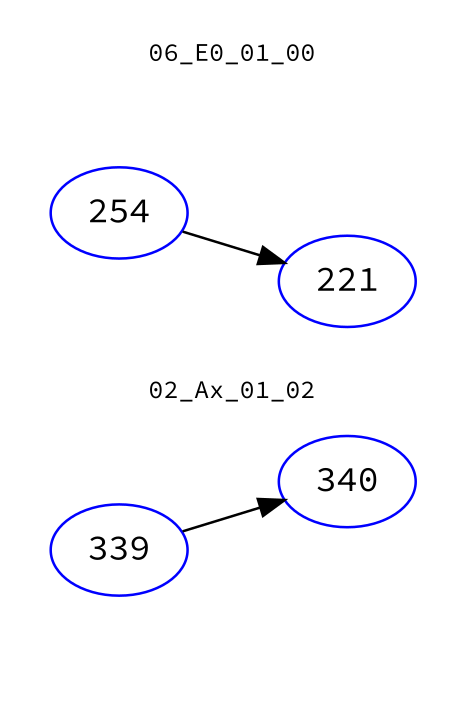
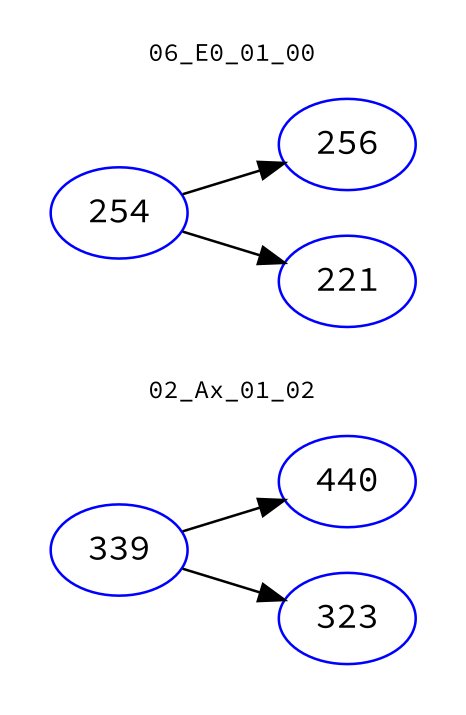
none -> (347, 144)
(347, 482) -> (347, 482)
none -> (347, 618)
